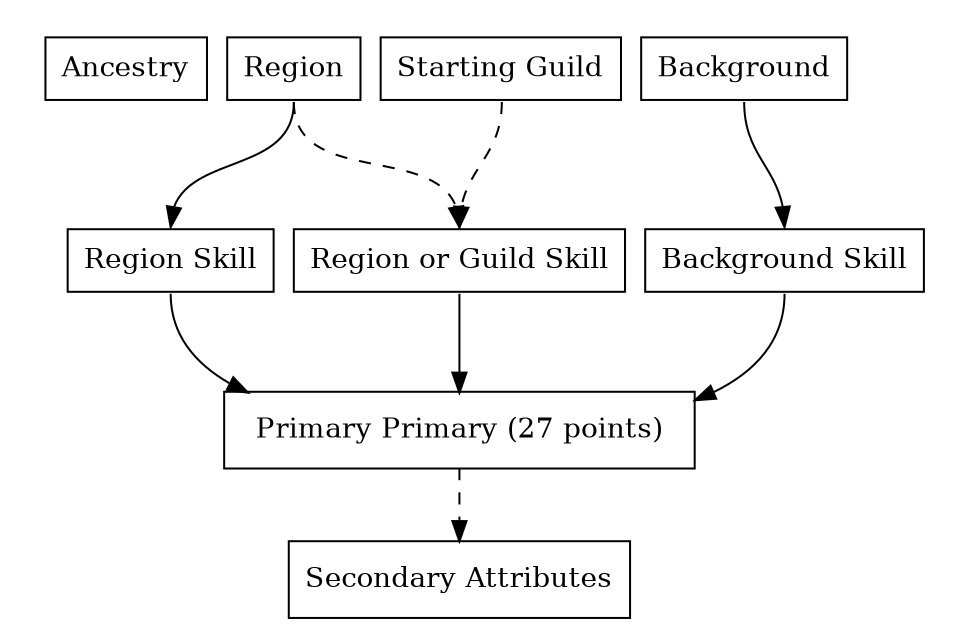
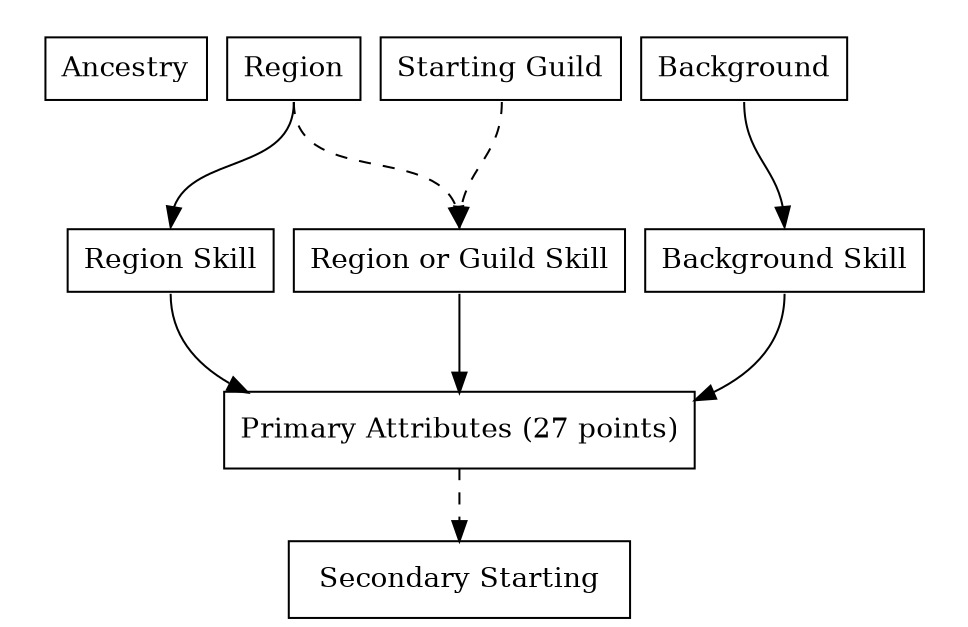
(459, 430) -> (459, 430)
(459, 580) -> (459, 580)
